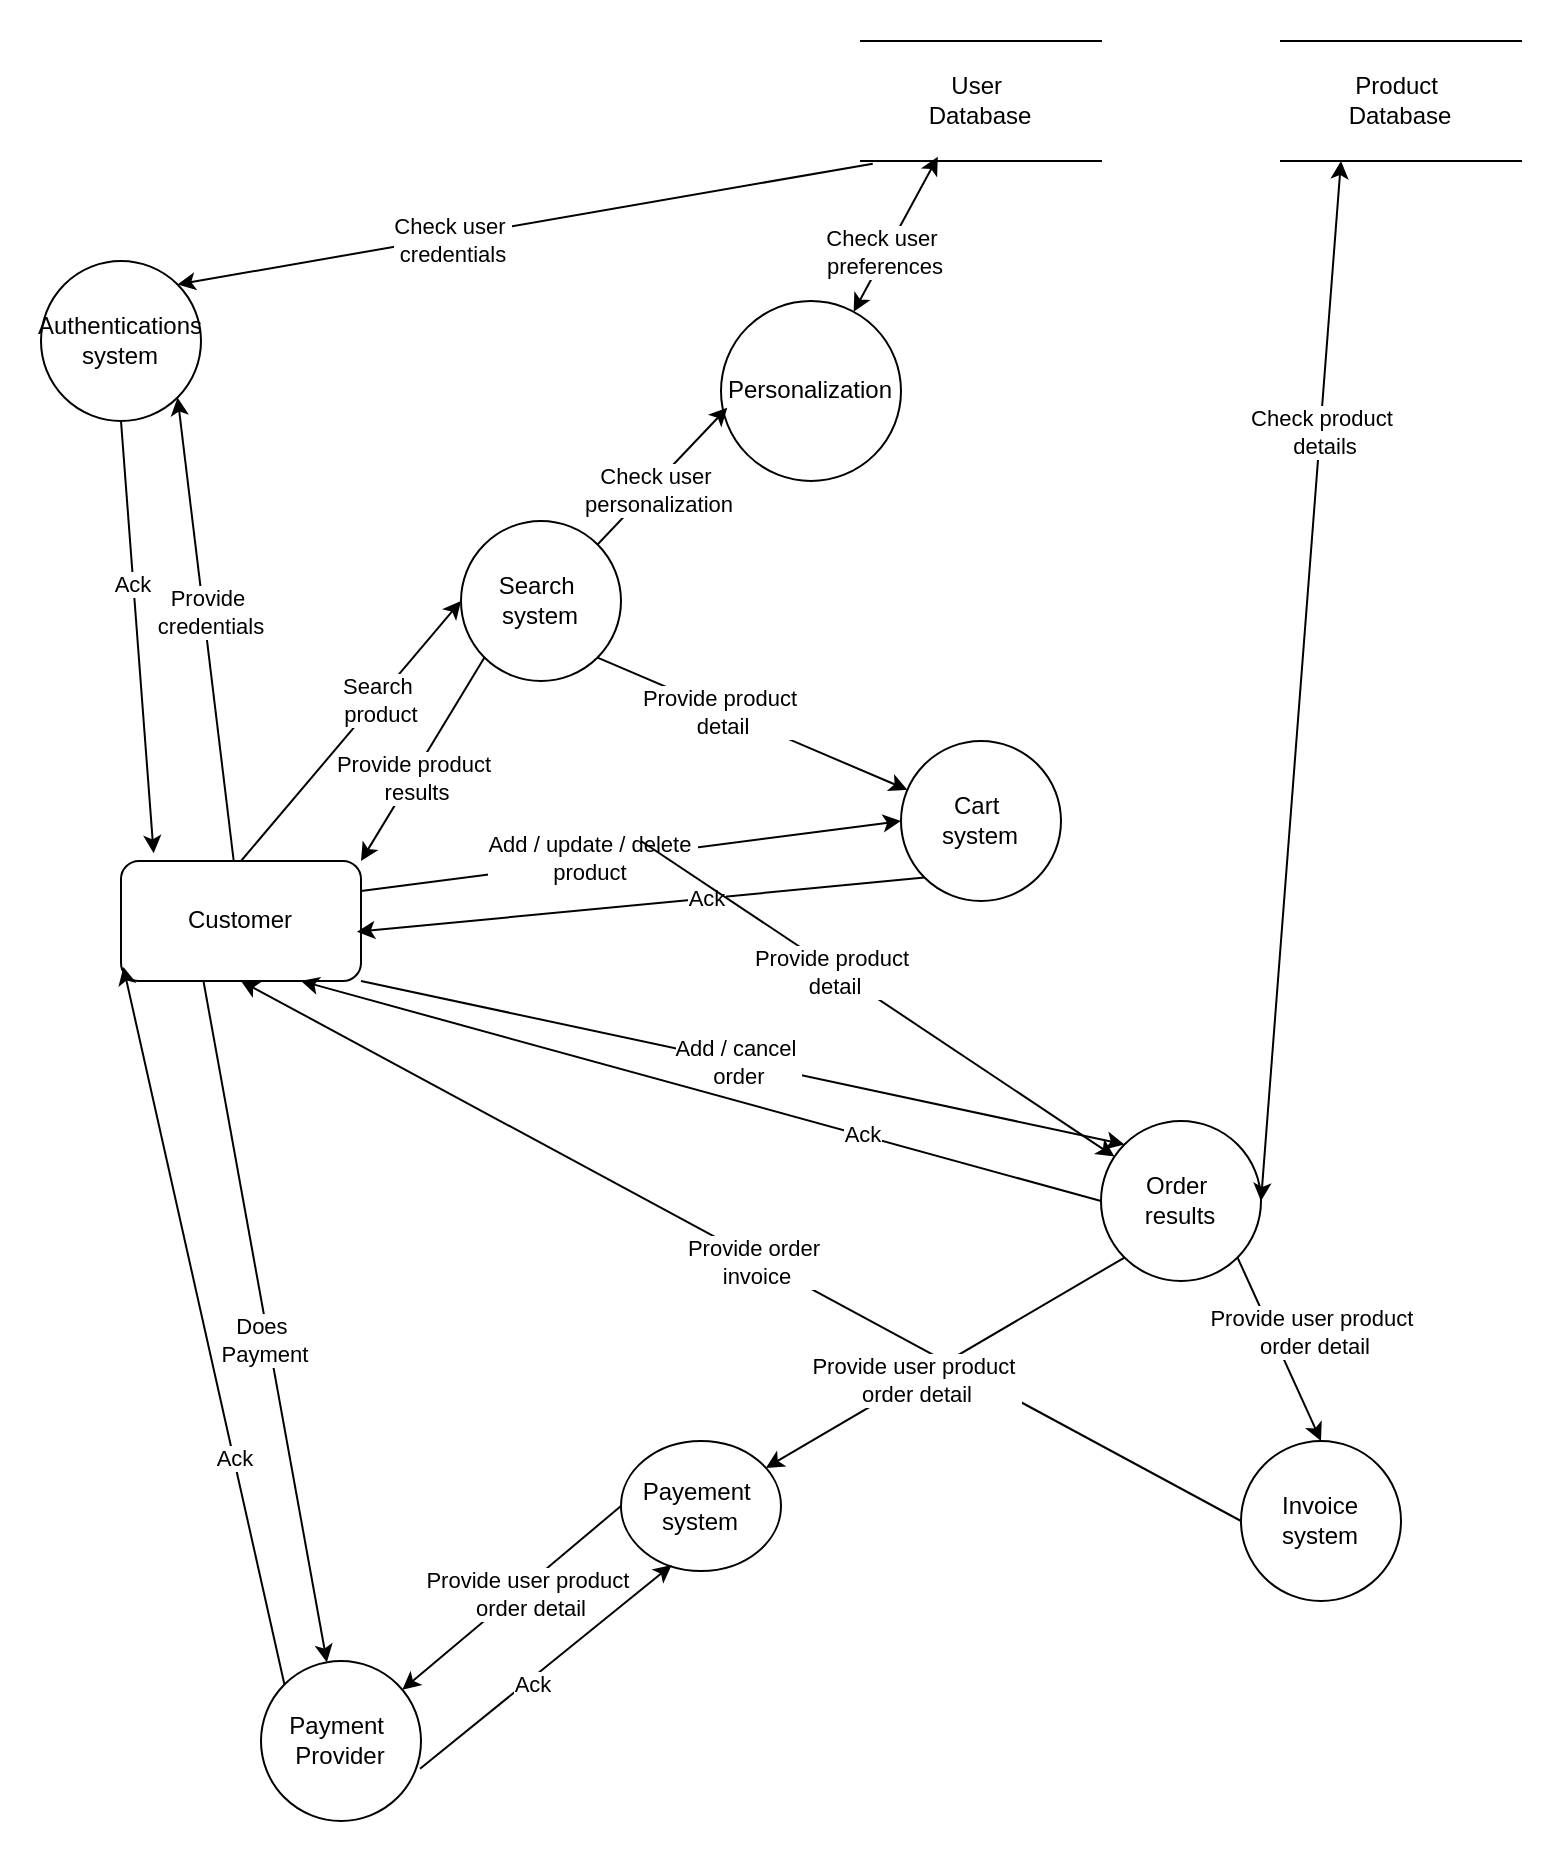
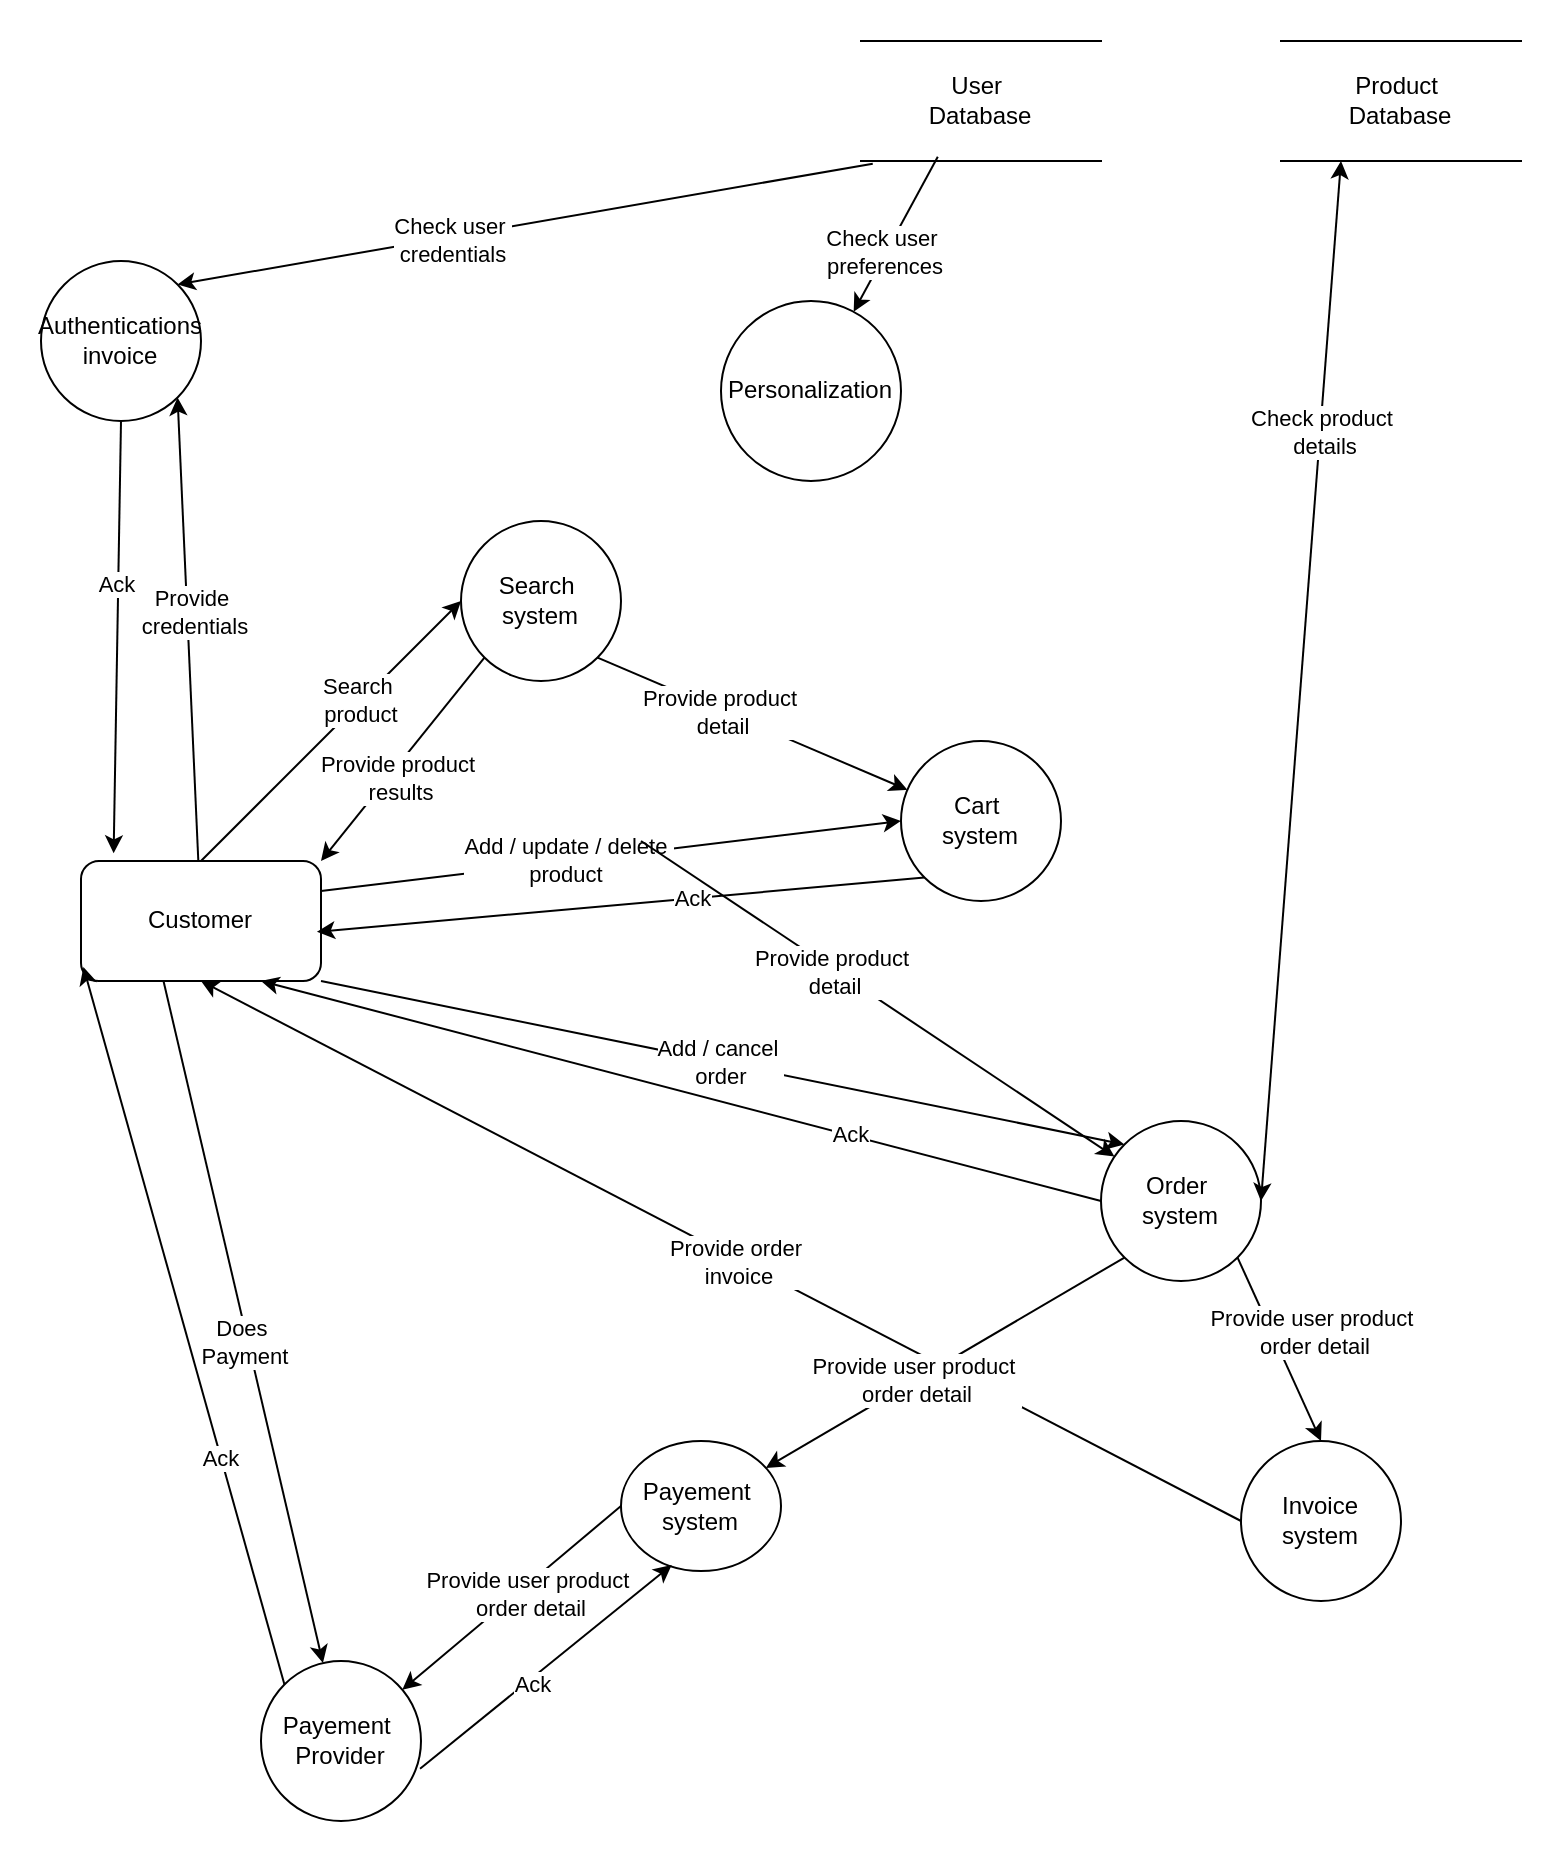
(931, 170) -> (932, 168)
(121, 341) -> (121, 341)
(693, 444) -> none
(241, 921) -> (201, 921)
(1181, 1201) -> (1181, 1201)
(341, 1741) -> (341, 1741)
